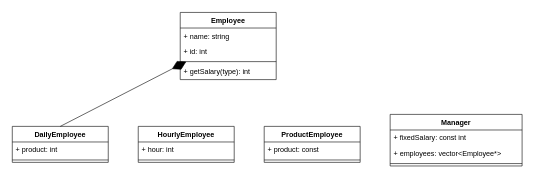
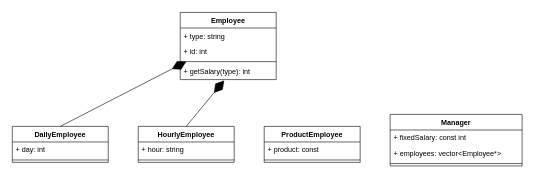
(208, 36) -> (208, 36)
none -> (201, 109)
(40, 150) -> (32, 150)
(160, 150) -> (166, 150)
